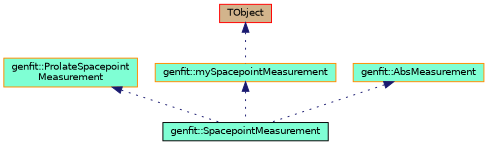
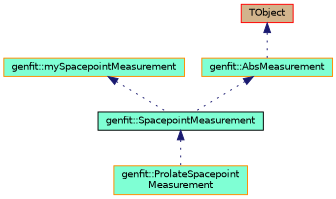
(246, 48) -> (267, 45)
(171, 106) -> (181, 153)
